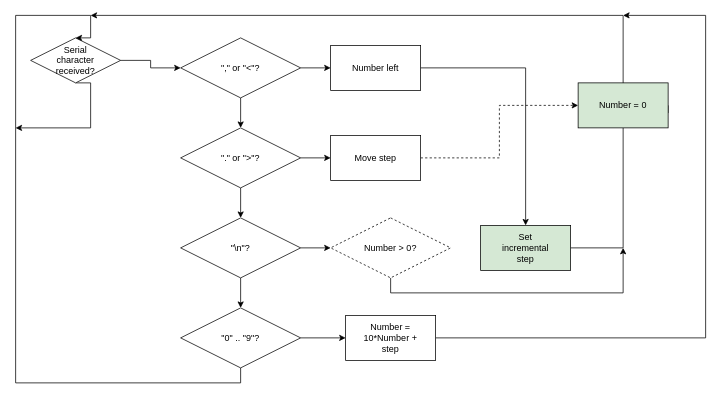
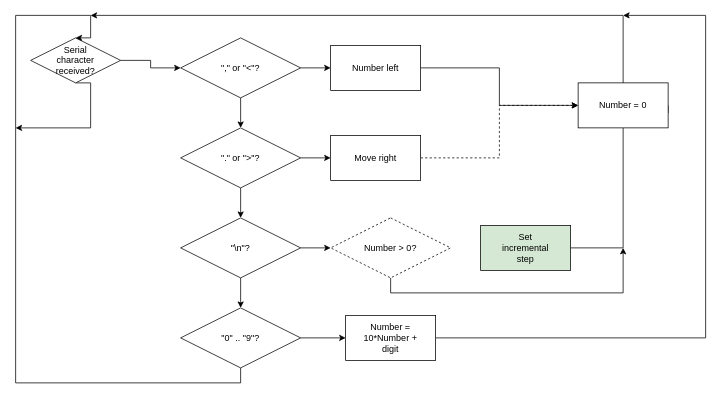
(623, 105) -> (623, 105)
(525, 143) -> (499, 84)
(375, 158) -> (375, 158)
(390, 338) -> (390, 338)
